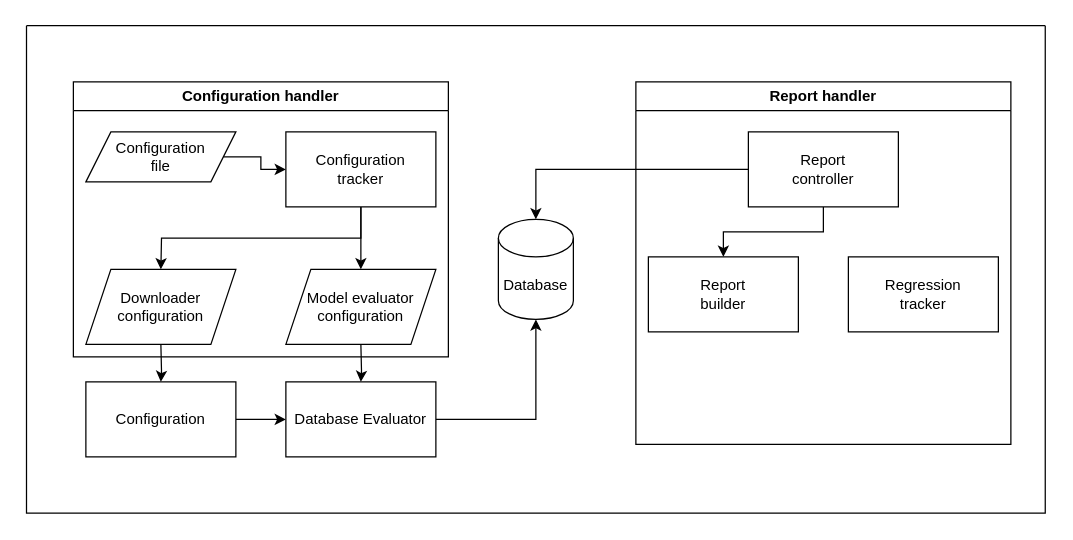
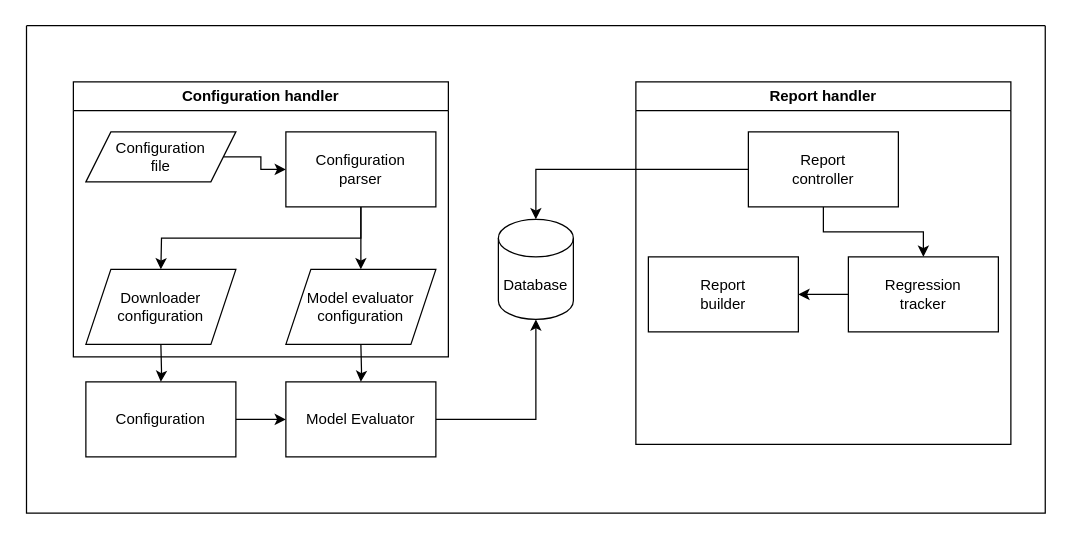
(361, 169) -> (361, 169)
(764, 232) -> none
none -> (882, 232)
none -> (827, 294)
(361, 419) -> (361, 419)
